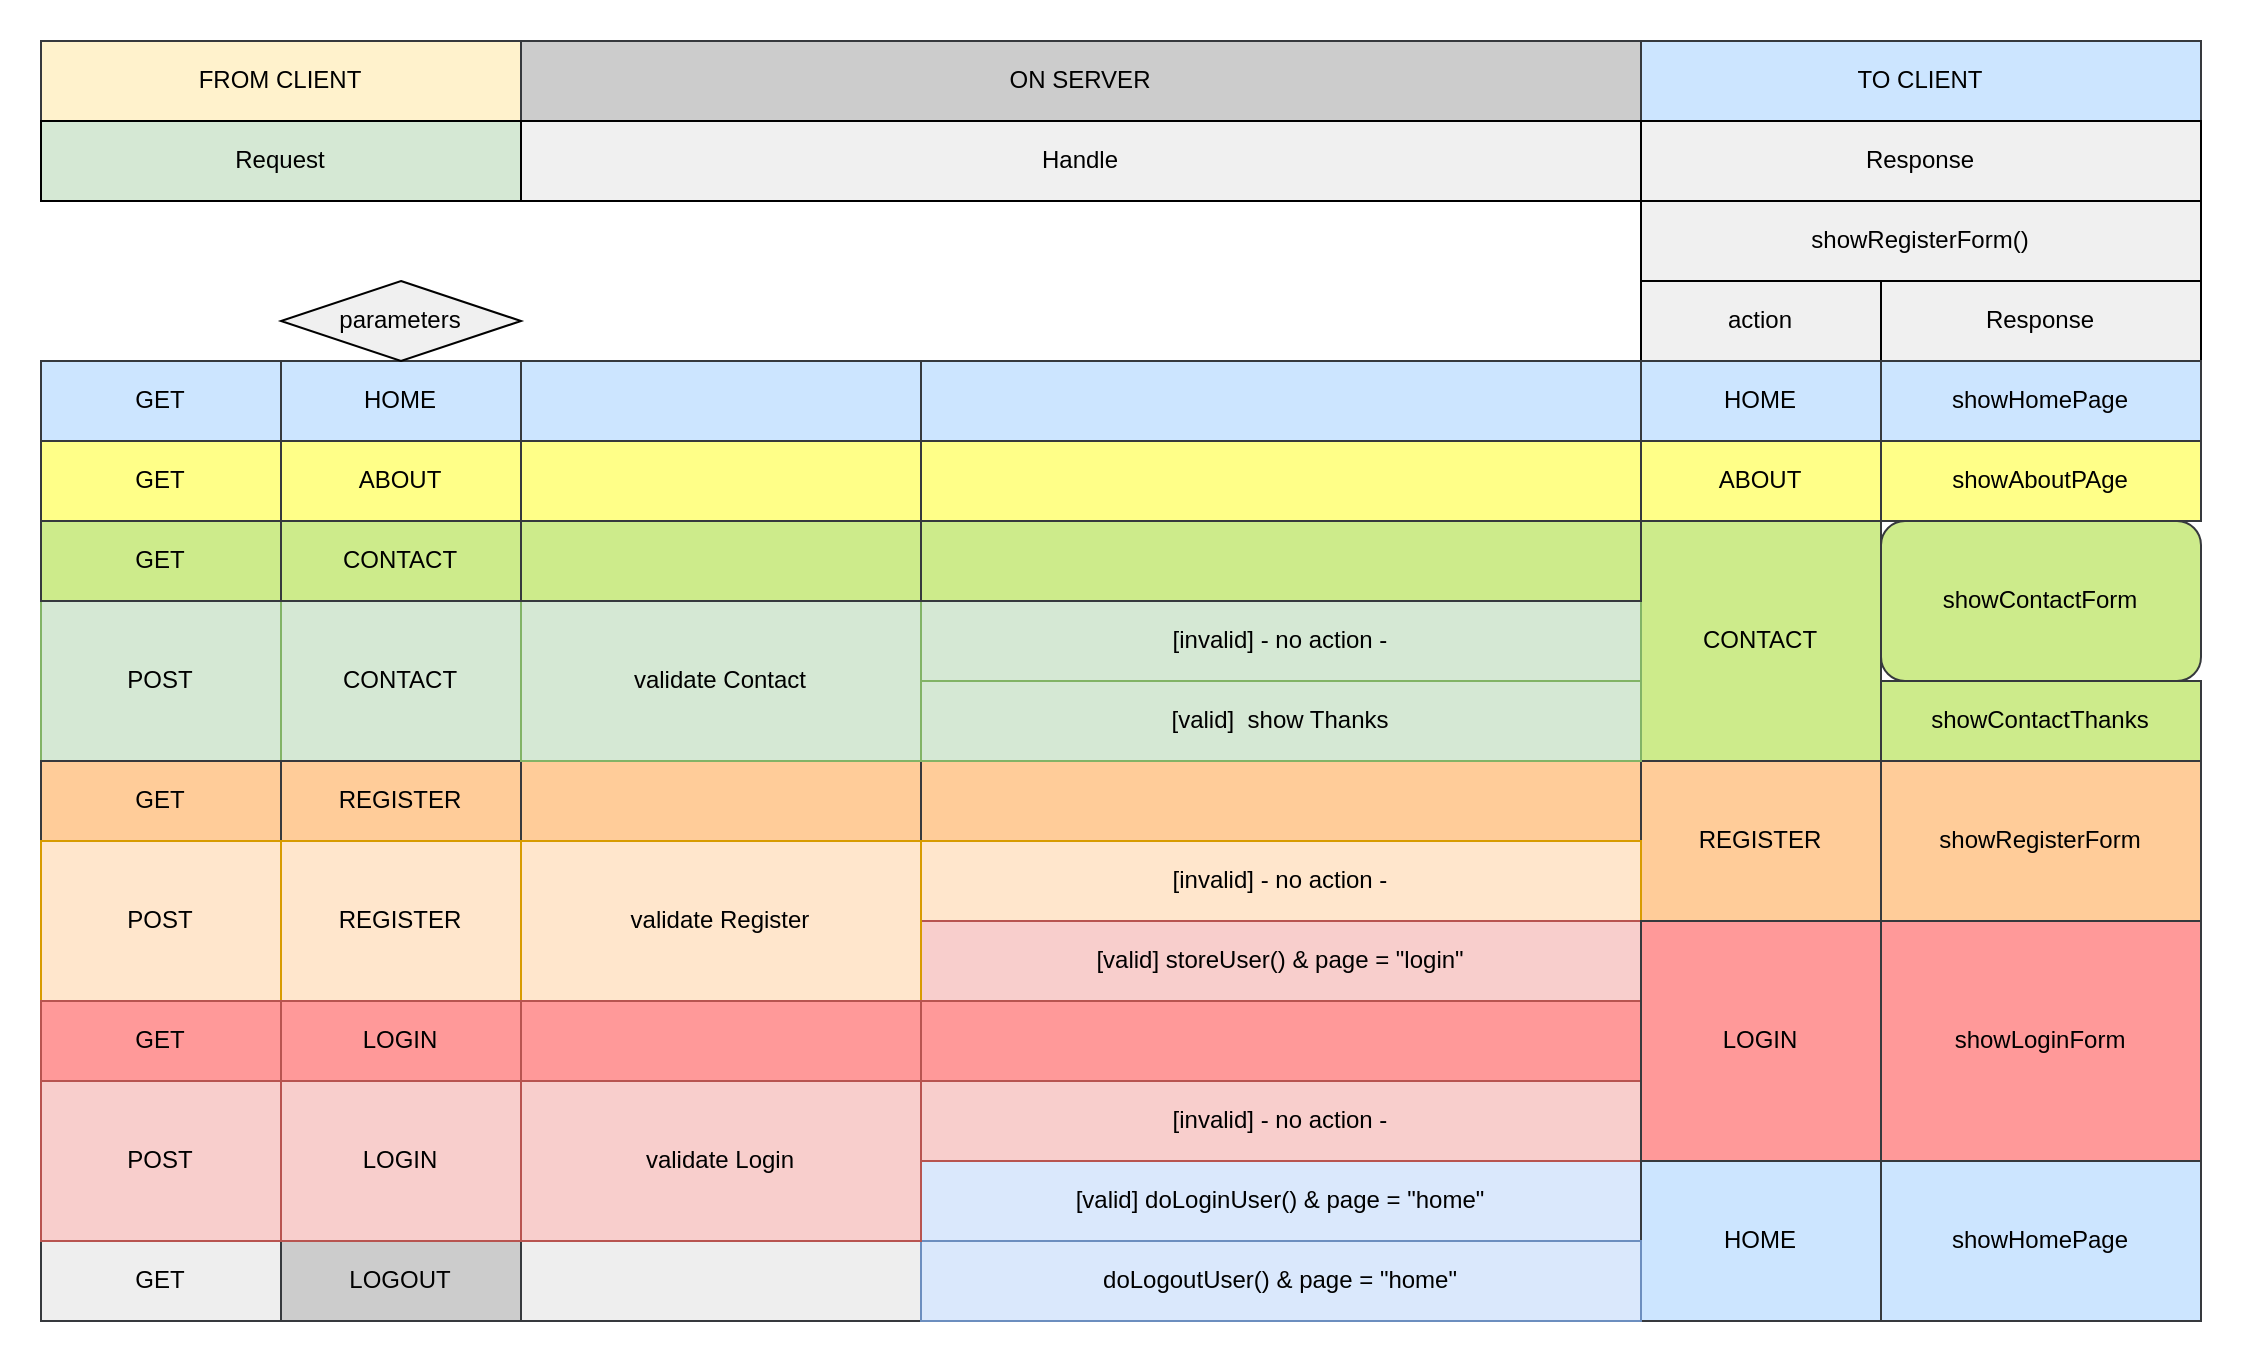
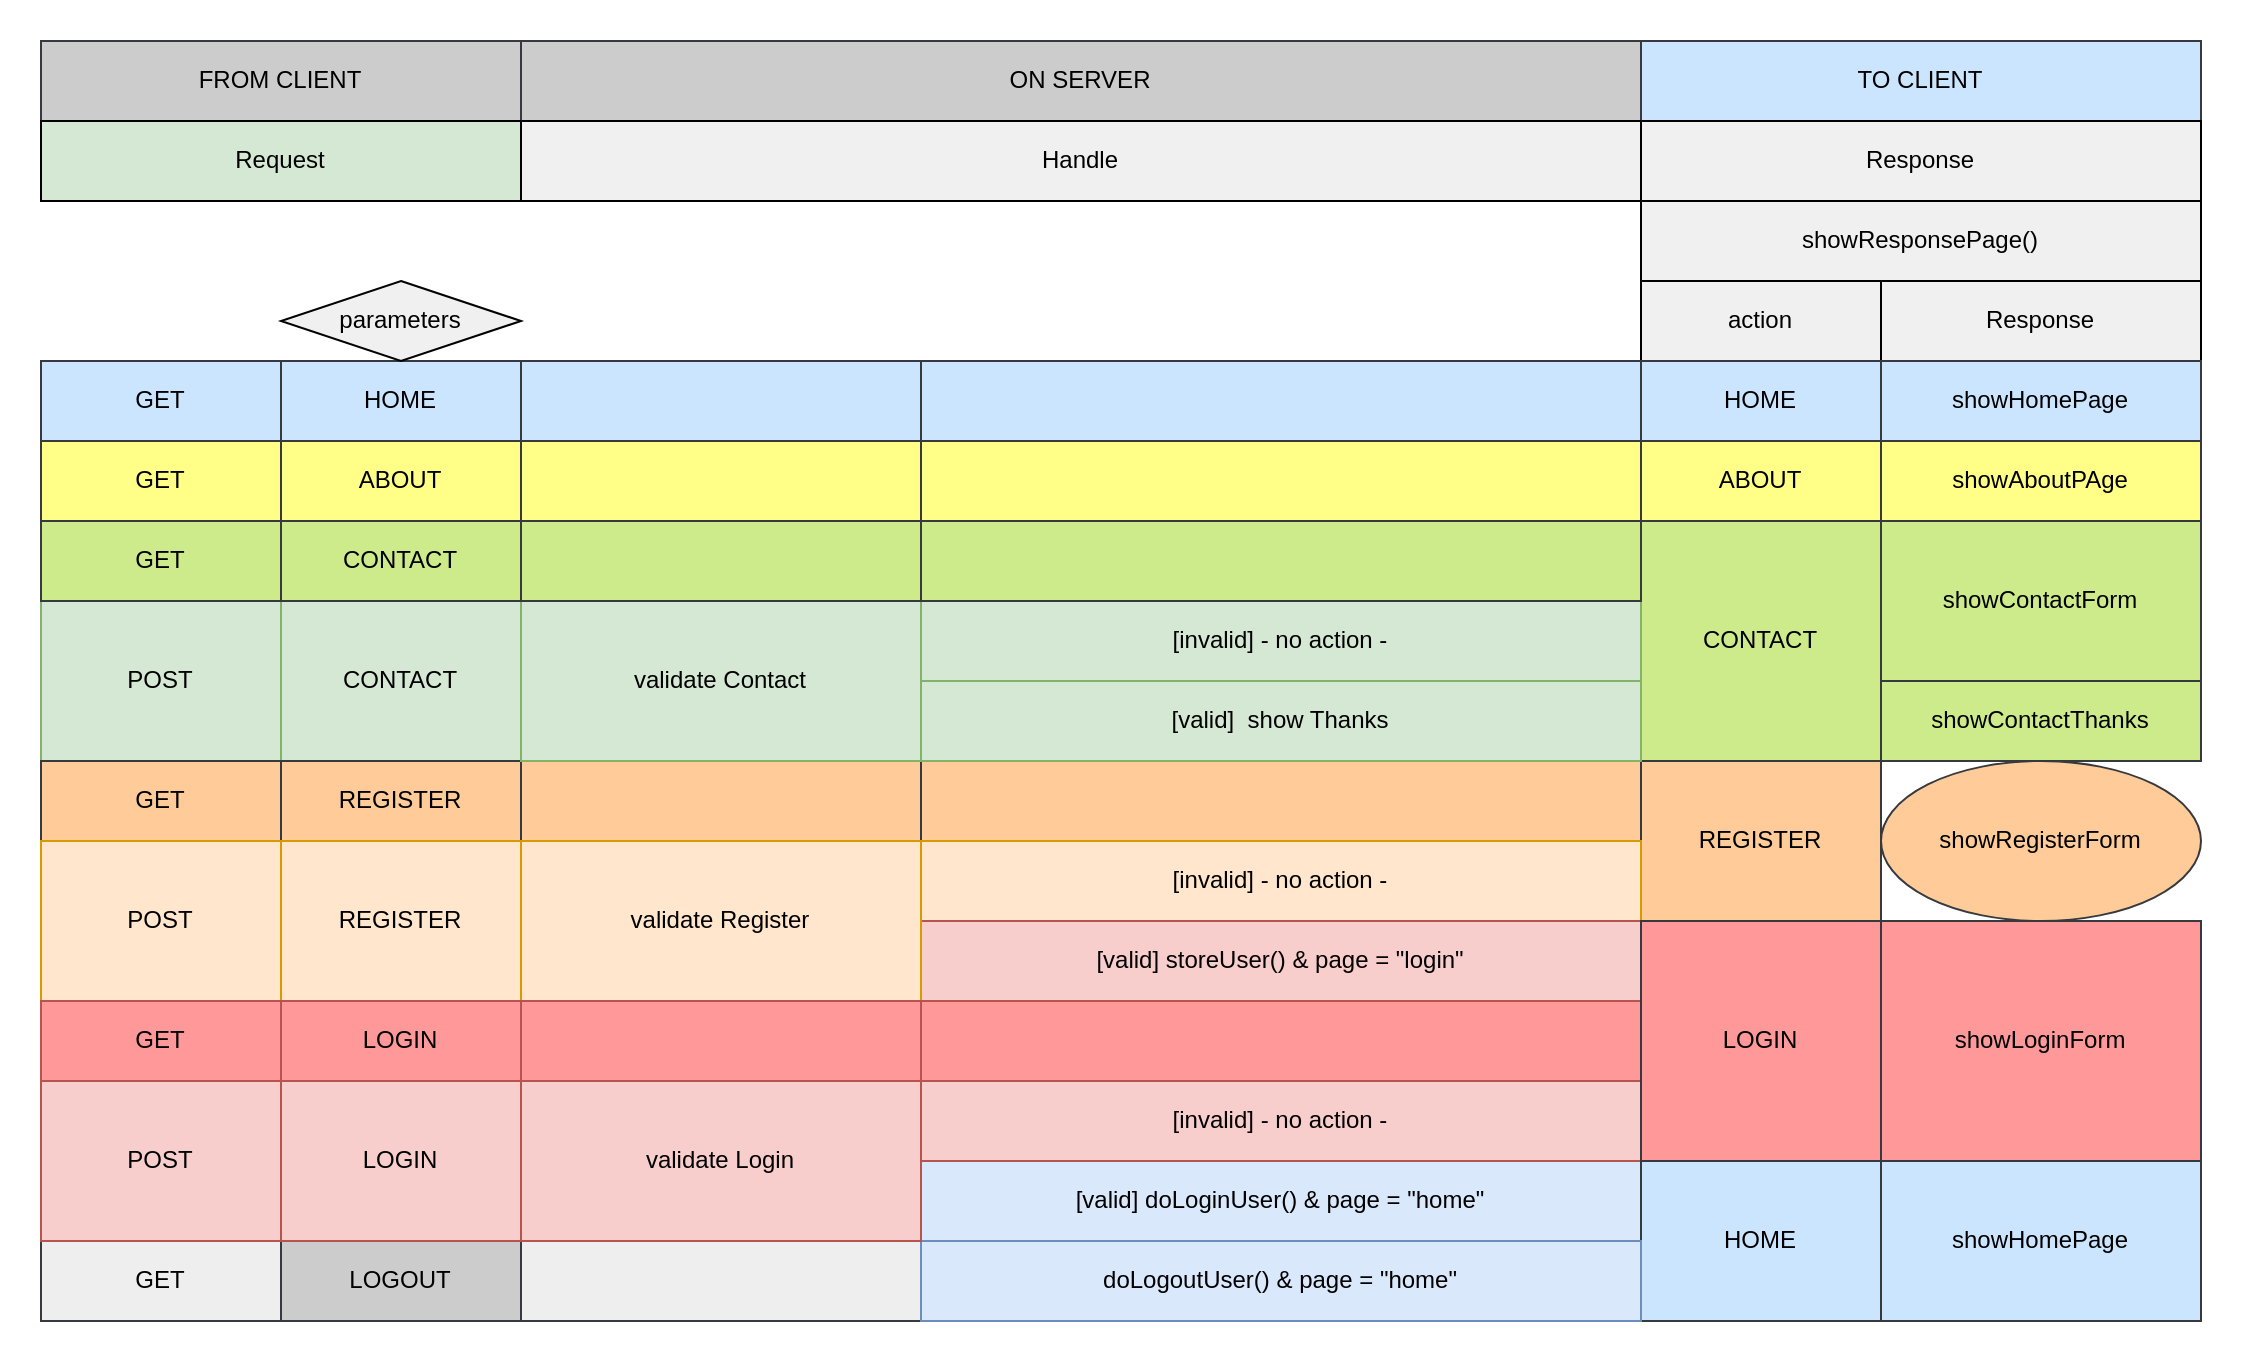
(281, 81) -> (281, 81)
(1921, 241) -> (1921, 241)
(2041, 601) -> (2041, 601)
(2041, 841) -> (2041, 841)
